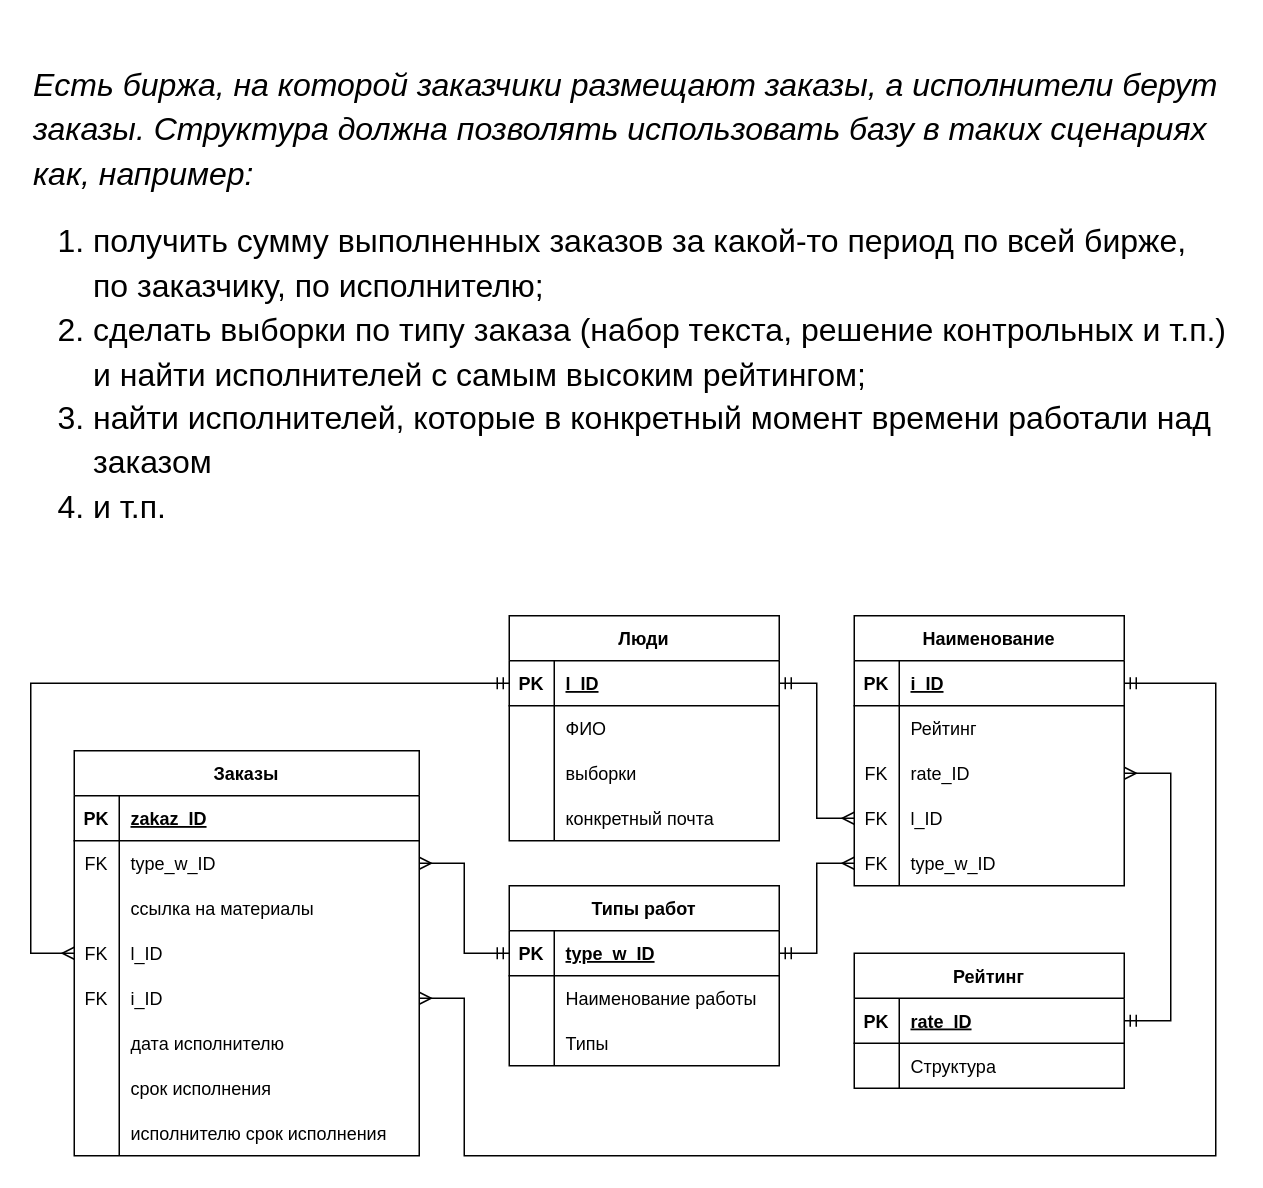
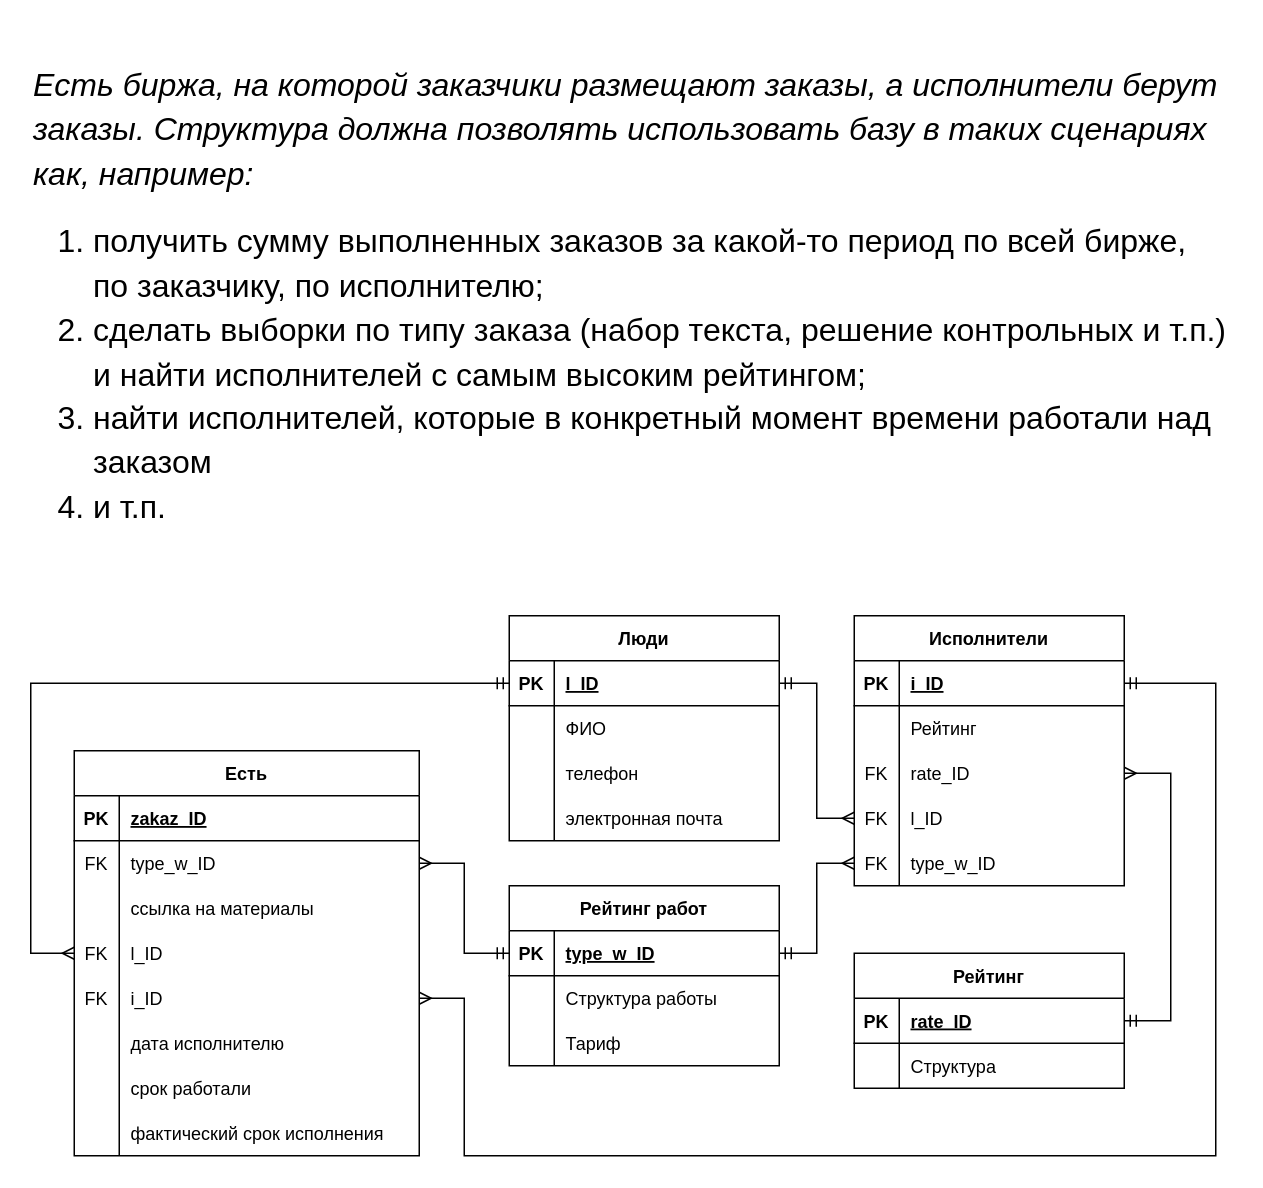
(989, 639) -> (989, 639)
(246, 774) -> (246, 774)
(601, 774) -> (601, 774)
(644, 819) -> (649, 819)
(644, 909) -> (644, 909)
(659, 999) -> (644, 999)
(586, 1044) -> (591, 1044)
(204, 1089) -> (194, 1089)
(262, 1134) -> (262, 1134)
